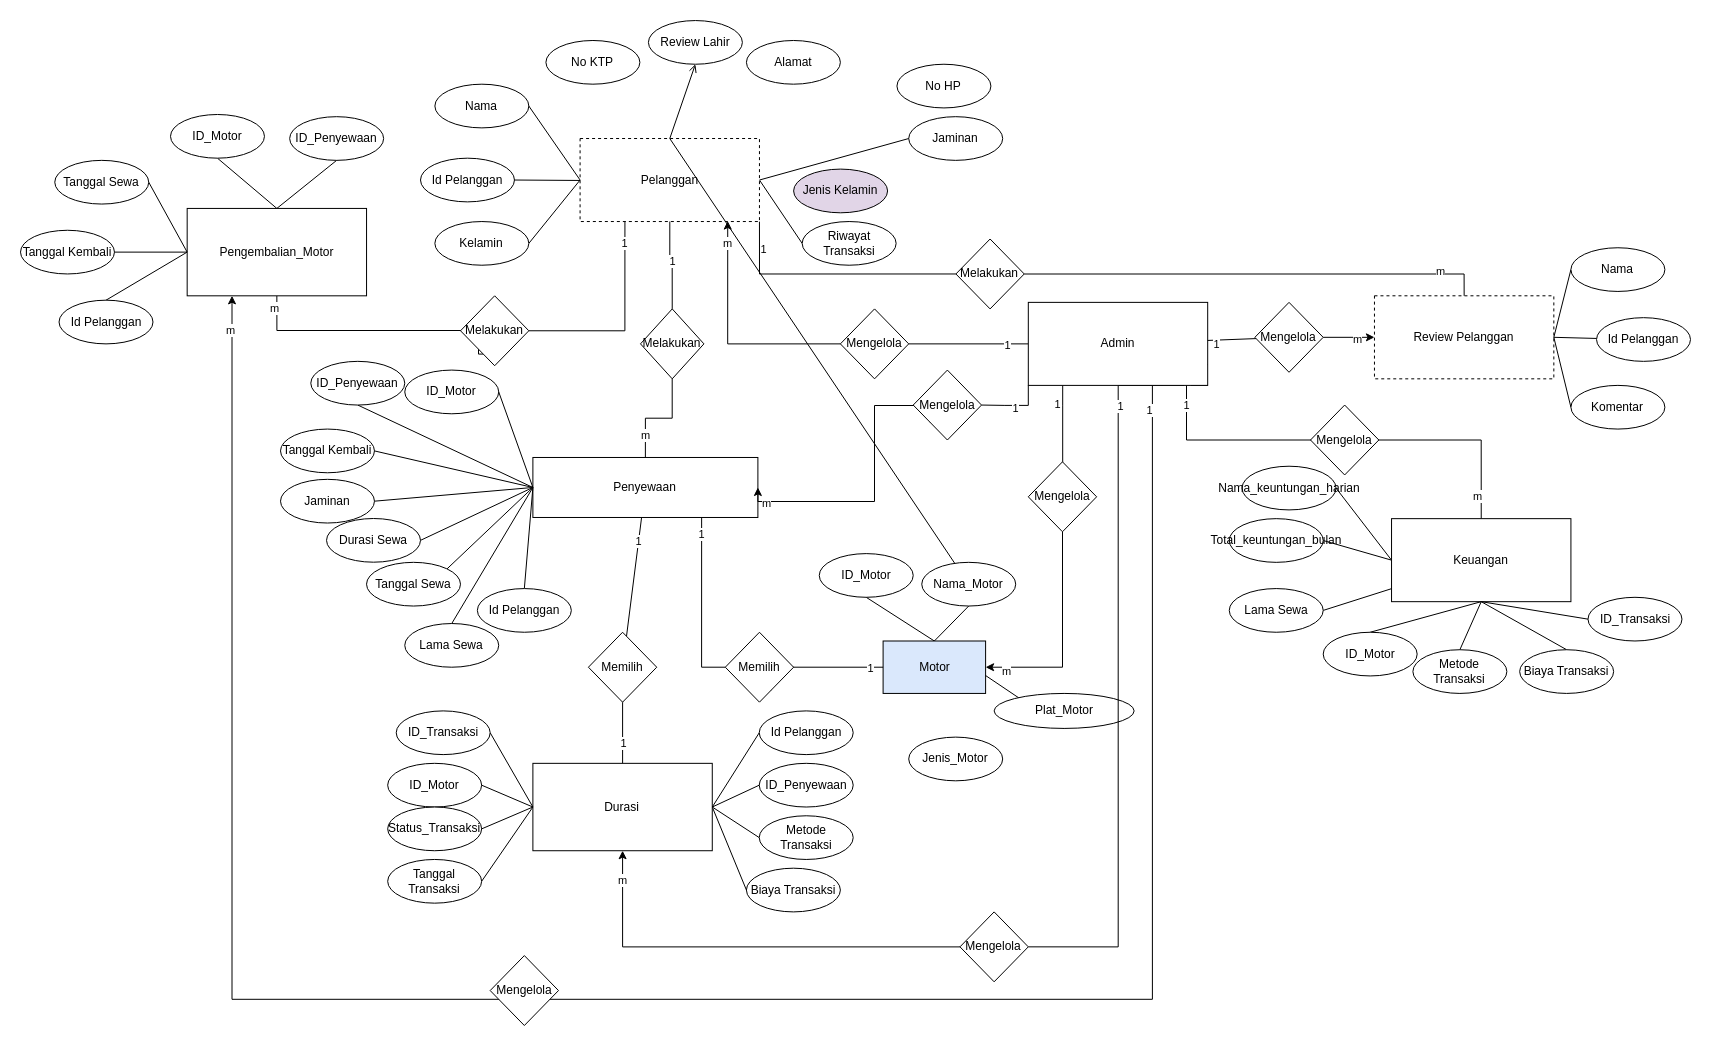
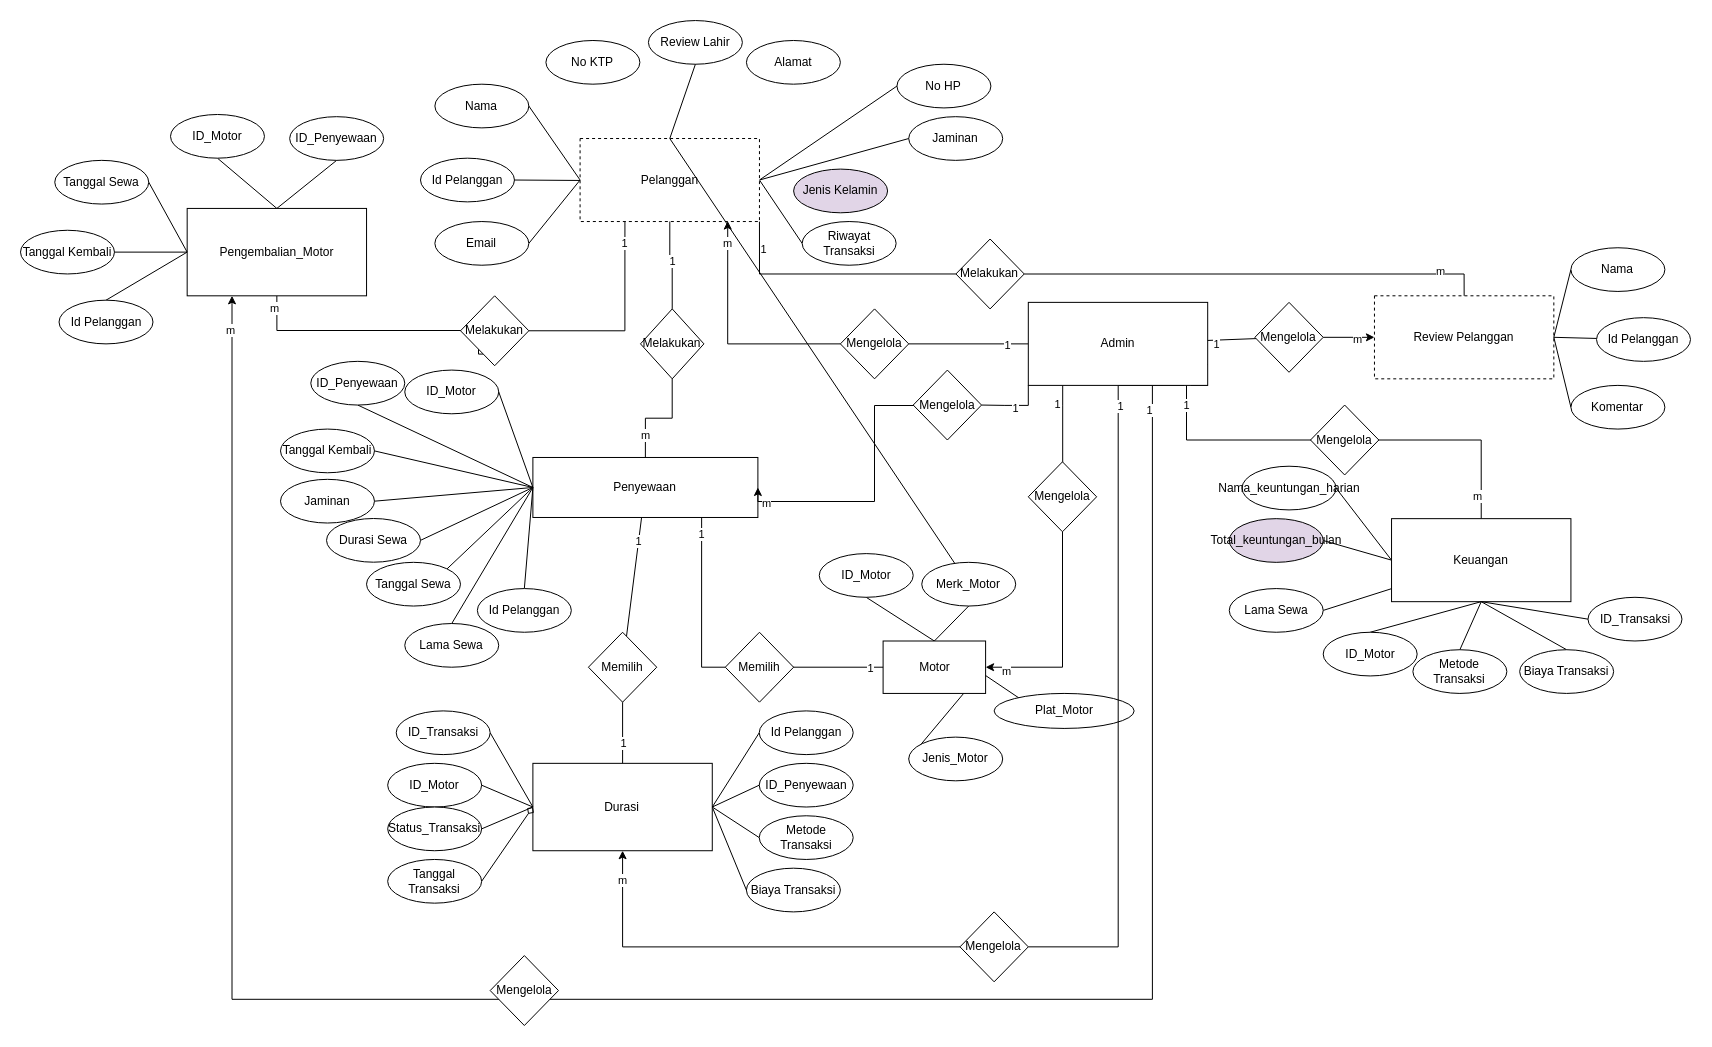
(694, 69) -> (694, 68)
none -> (829, 132)
(482, 244) -> (482, 244)
(1276, 541) -> (1276, 541)
(969, 585) -> (969, 585)
(934, 667) -> (934, 667)
none -> (943, 718)
(529, 812) -> (528, 814)
